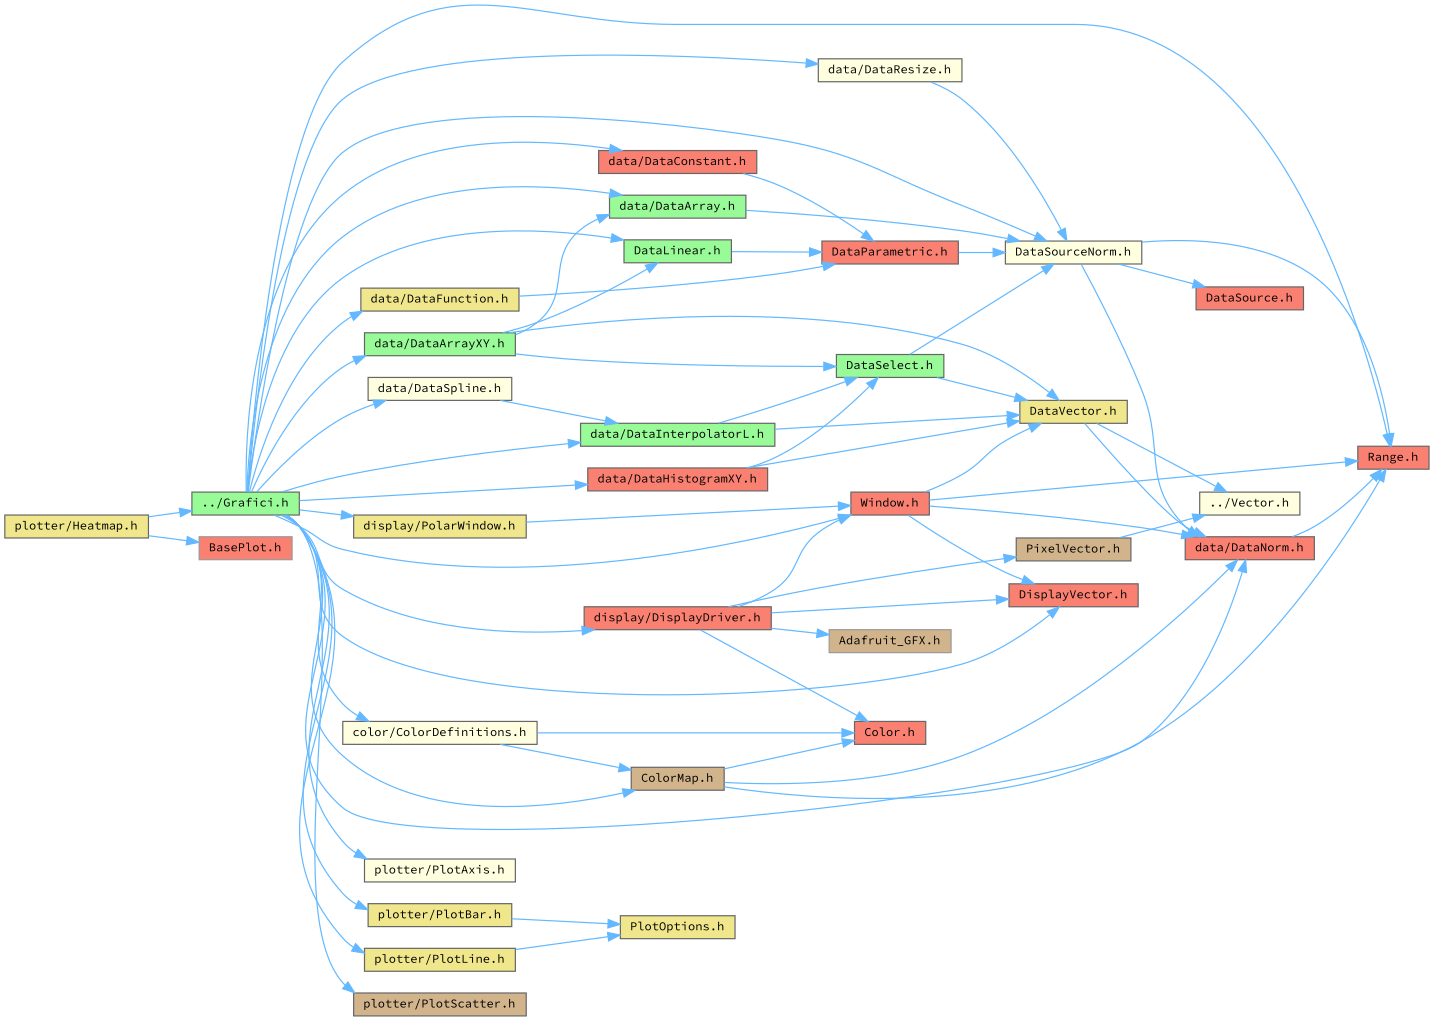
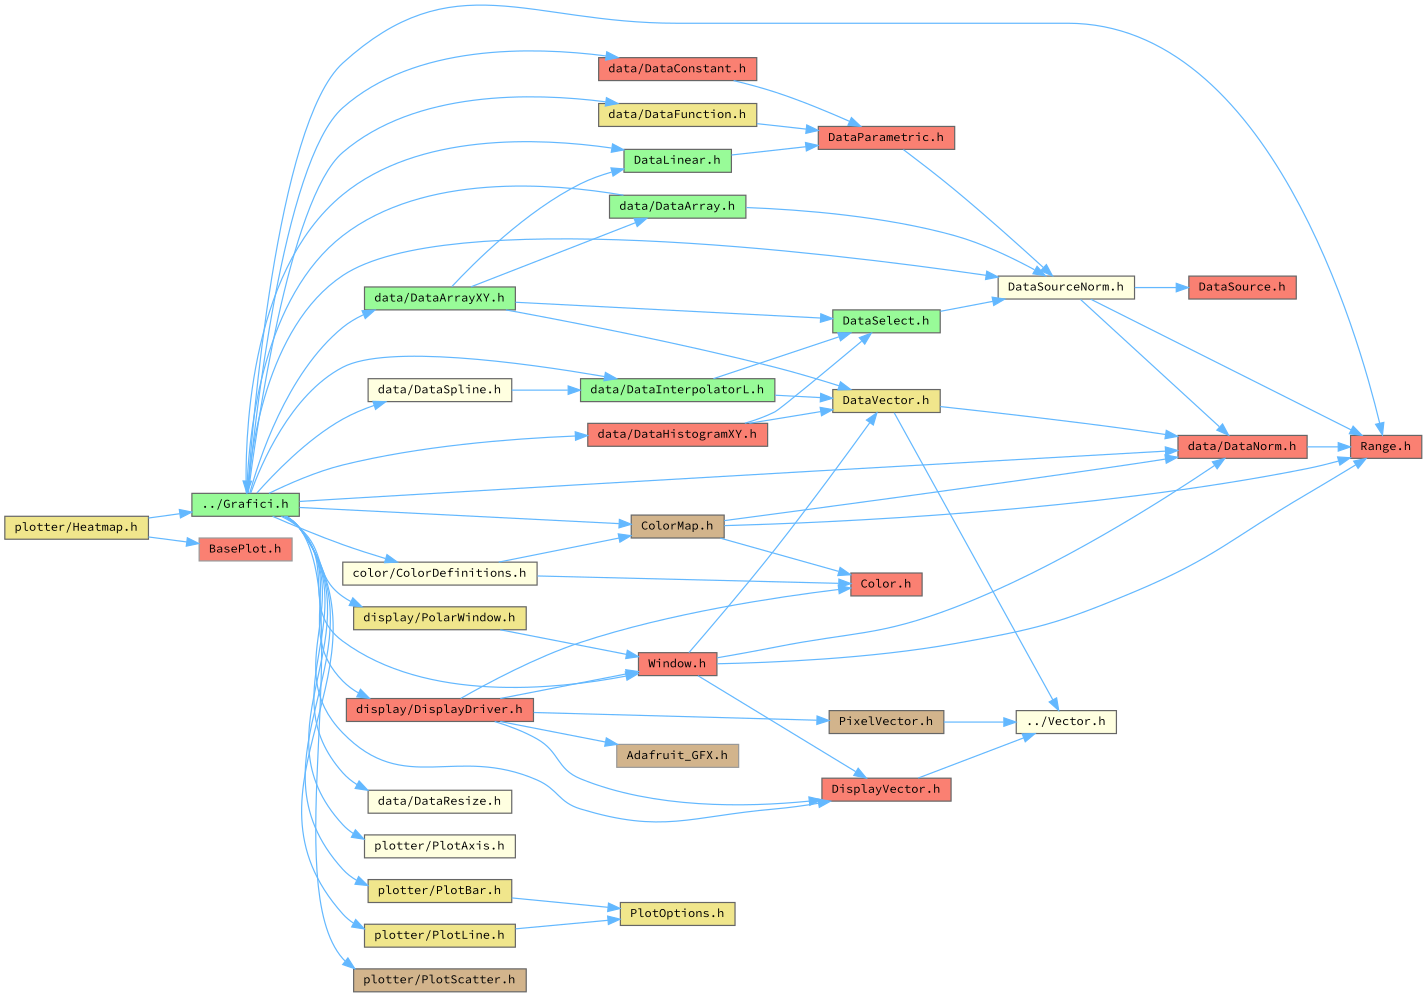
(1007, 145) -> none
(342, 238) -> (351, 230)
(976, 387) -> none
none -> (971, 758)
